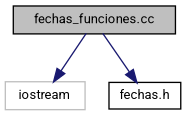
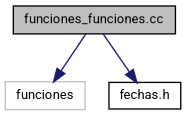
(94, 20) -> (94, 20)
(45, 96) -> (45, 96)
